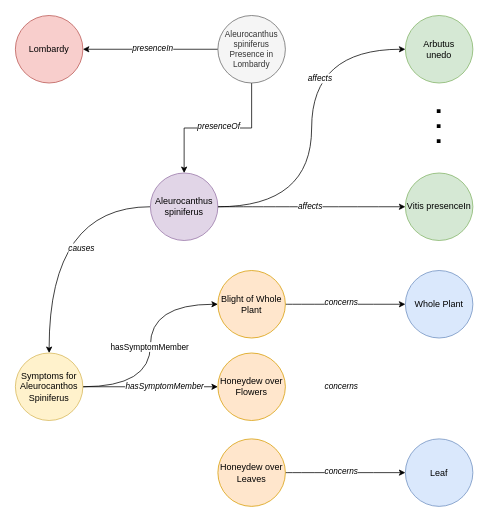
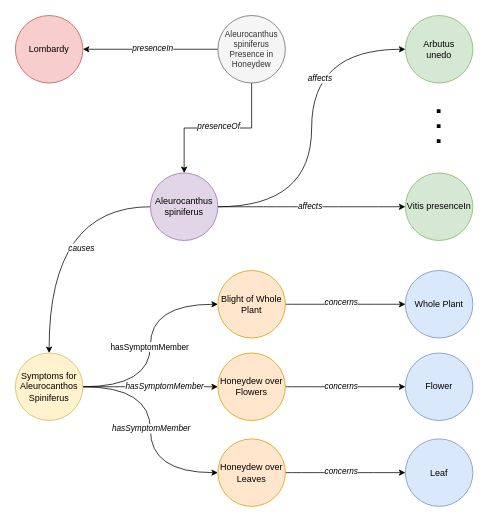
(252, 49) -> (252, 49)
none -> (378, 387)
none -> (439, 387)
none -> (151, 436)
